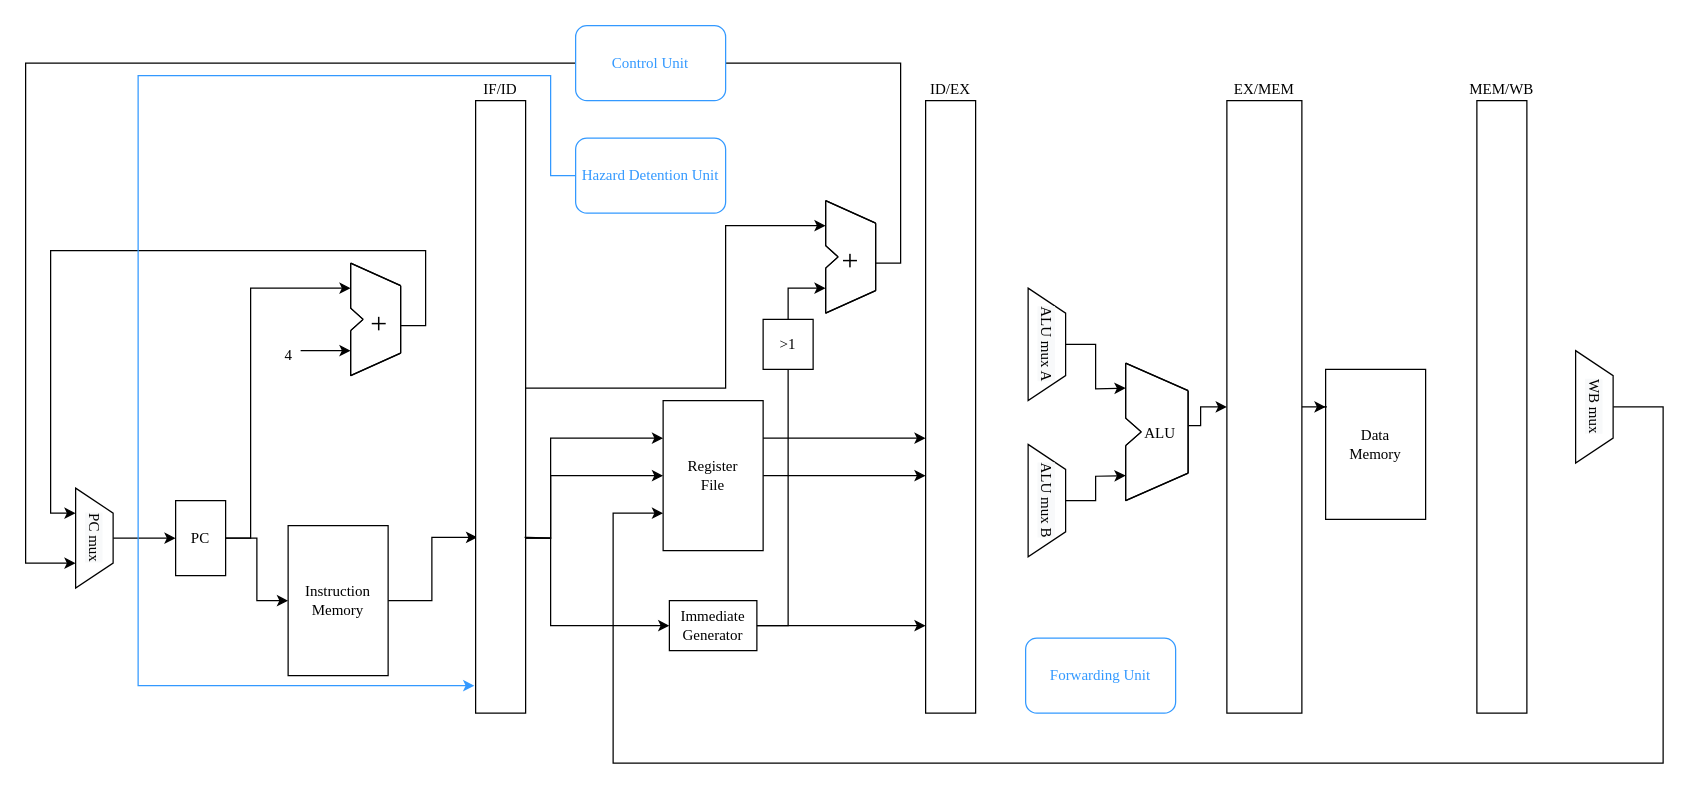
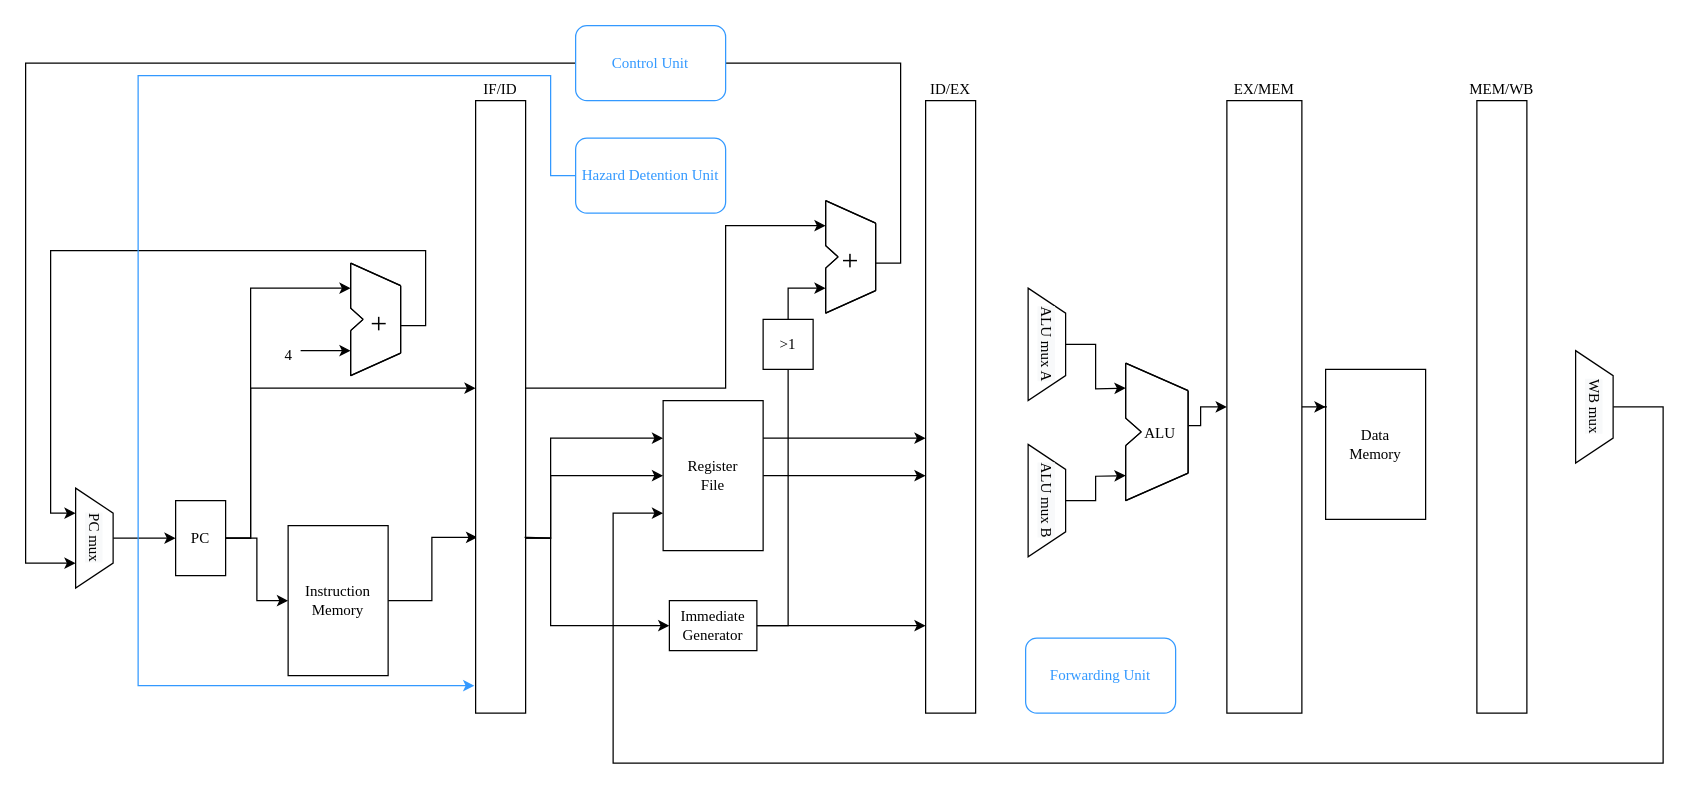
none -> (360, 388)
